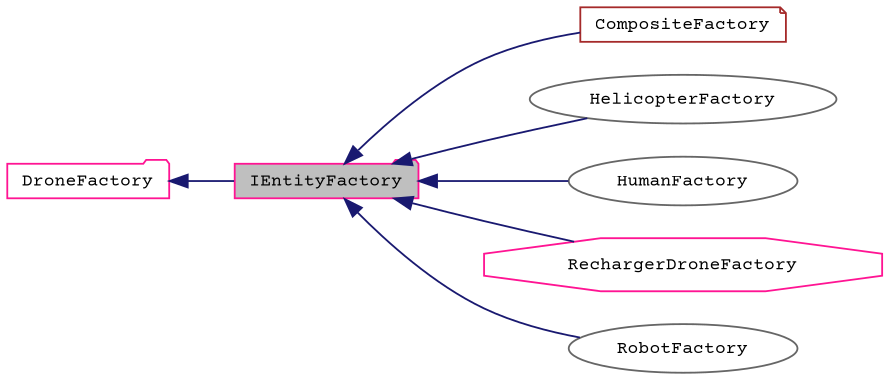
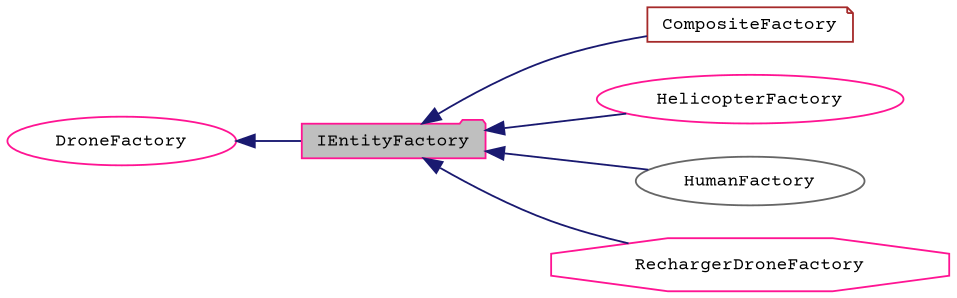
(683, 99) -> (750, 99)
(88, 181) -> (122, 141)
(683, 348) -> none
